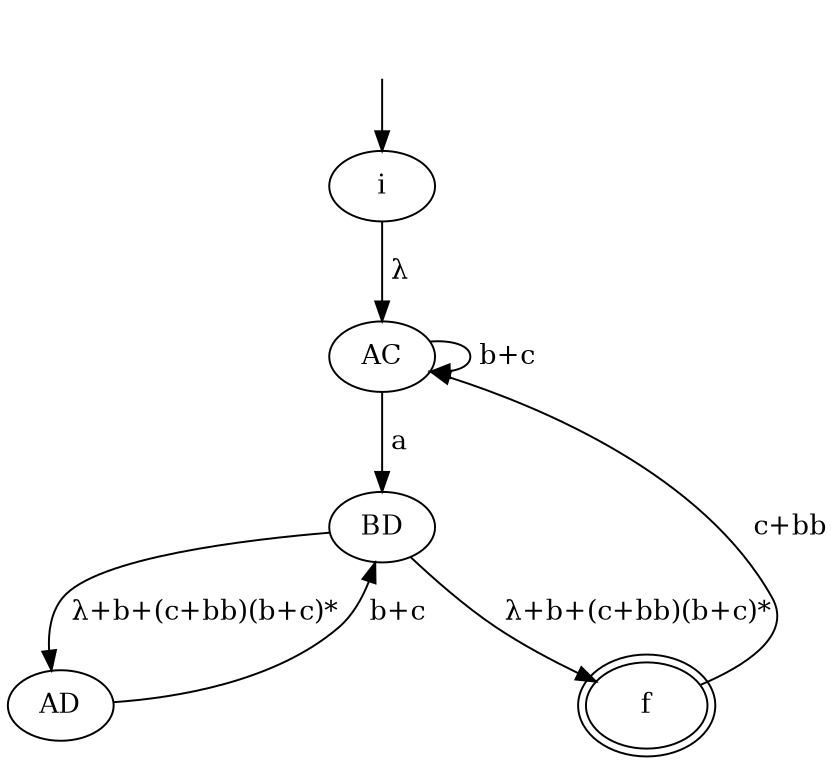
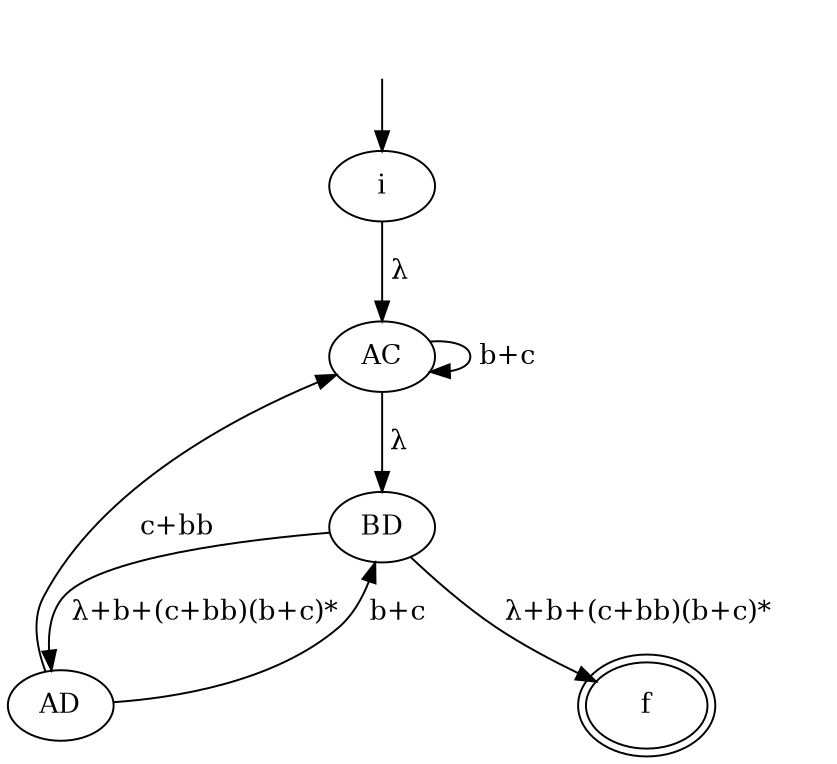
(395, 442) -> (395, 442)
(682, 497) -> (132, 491)
